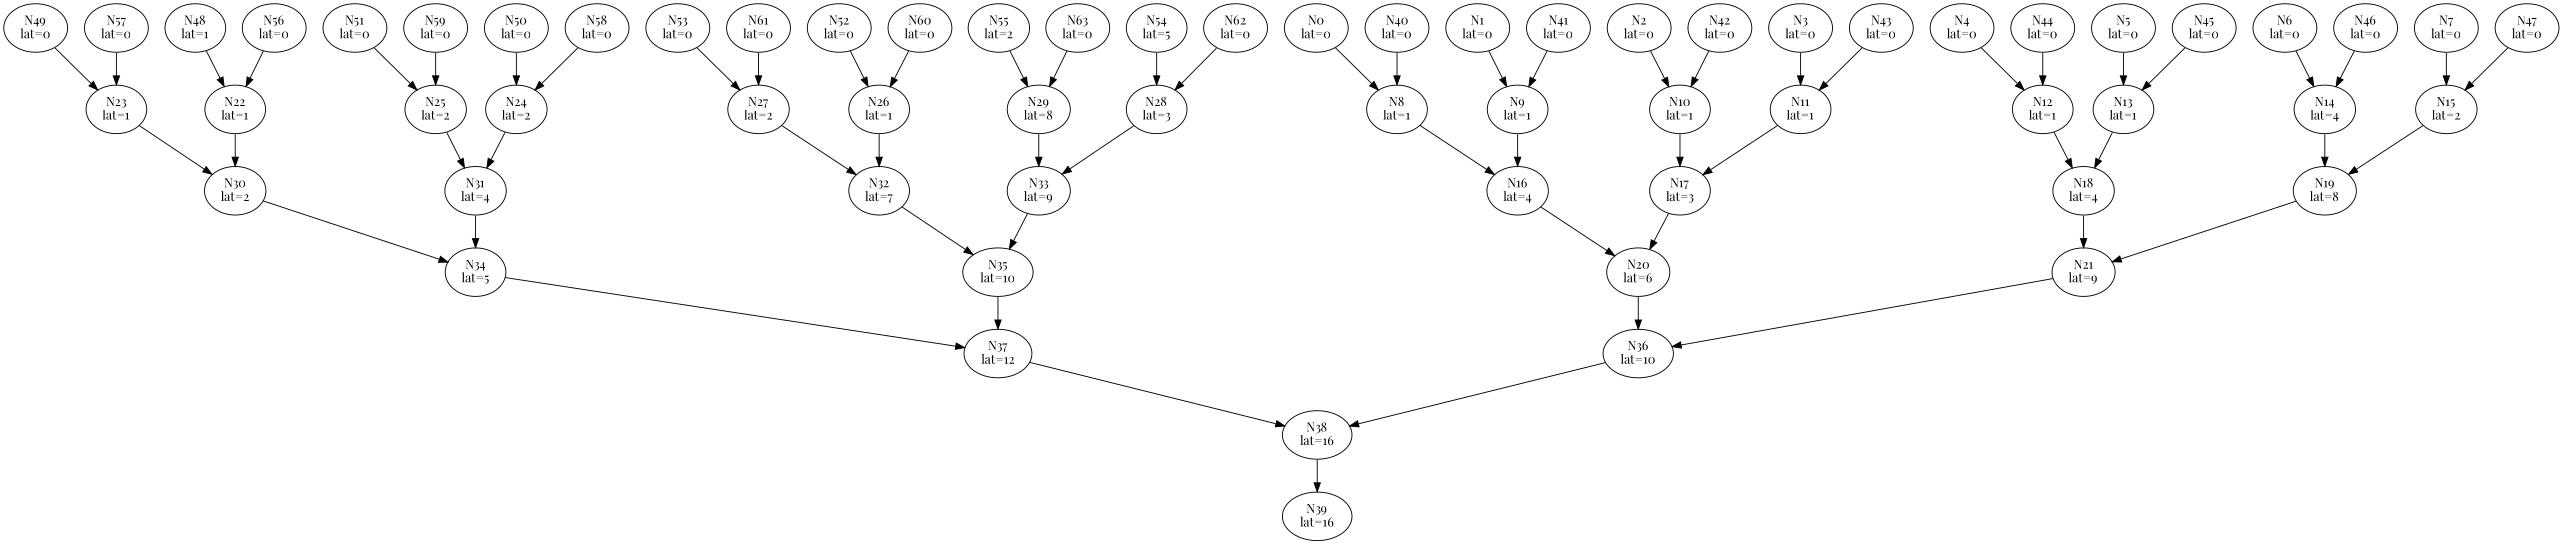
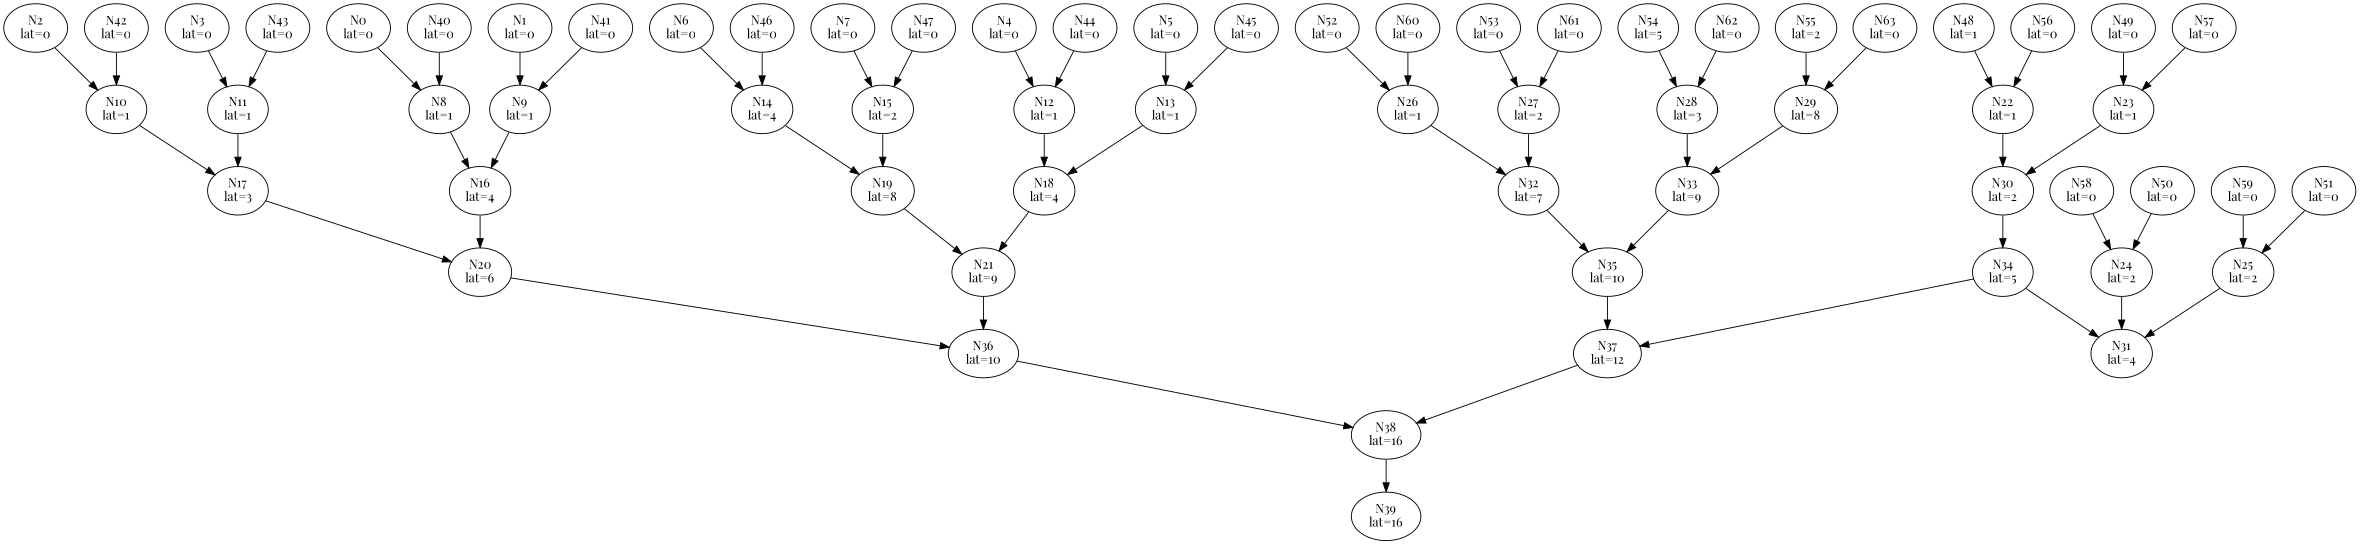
(476, 227) -> (2058, 310)
